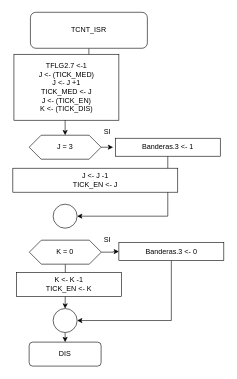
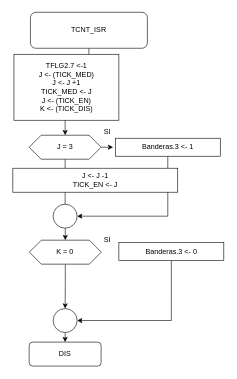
none -> (65, 234)
(113, 252) -> none
(69, 285) -> none
